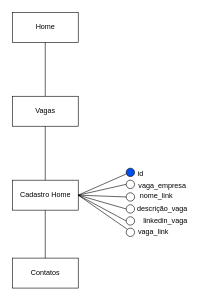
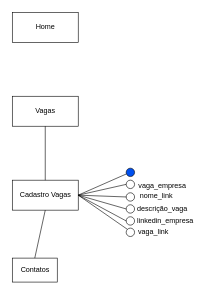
(45, 69) -> none
(141, 174) -> none
(46, 195) -> (46, 195)
(166, 221) -> (166, 221)
(45, 273) -> (35, 270)
